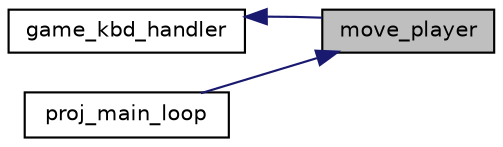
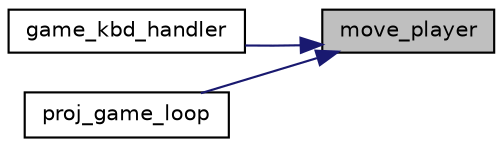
(295, 17) -> (273, 46)
(127, 115) -> (127, 115)
